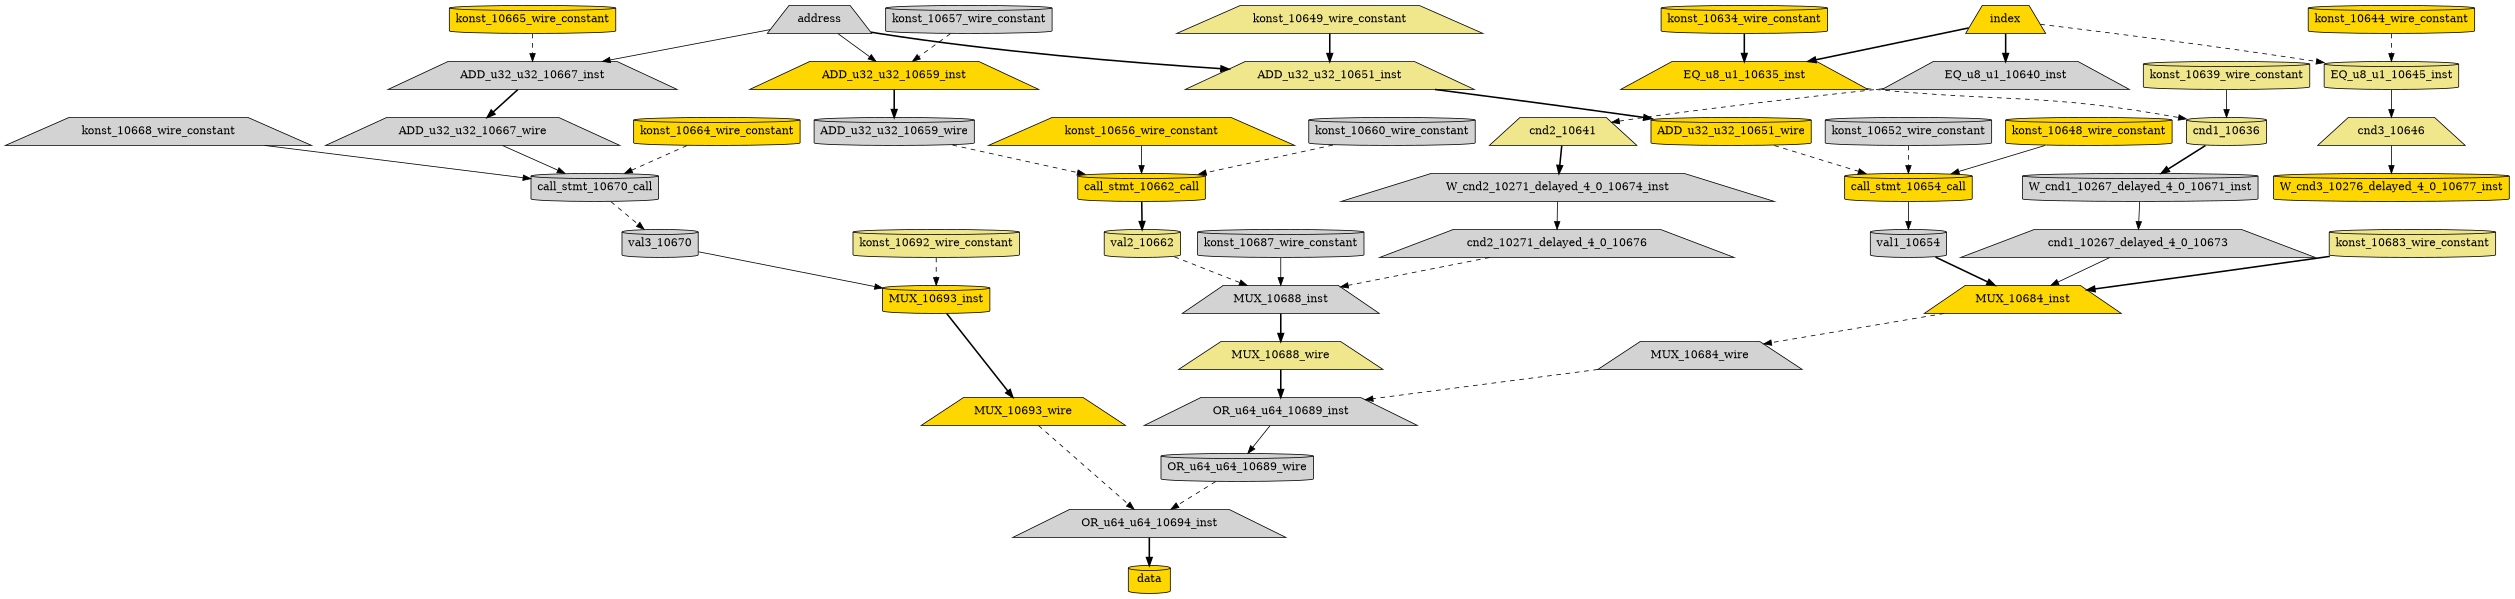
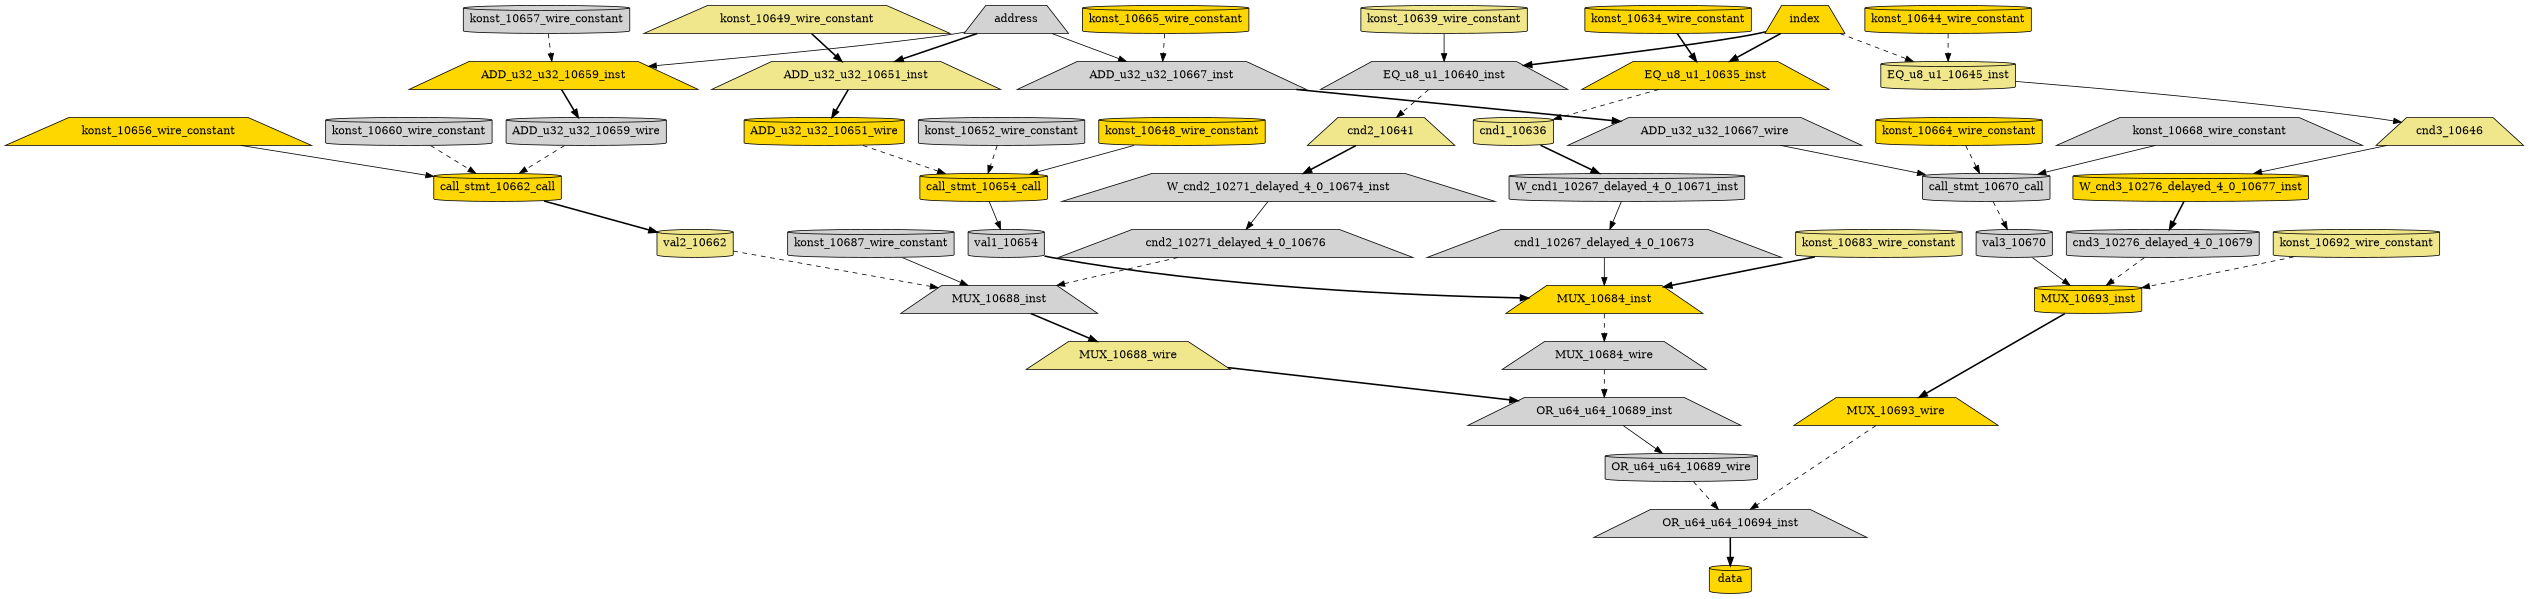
(2227, 100) -> (1444, 44)
none -> (2163, 243)
